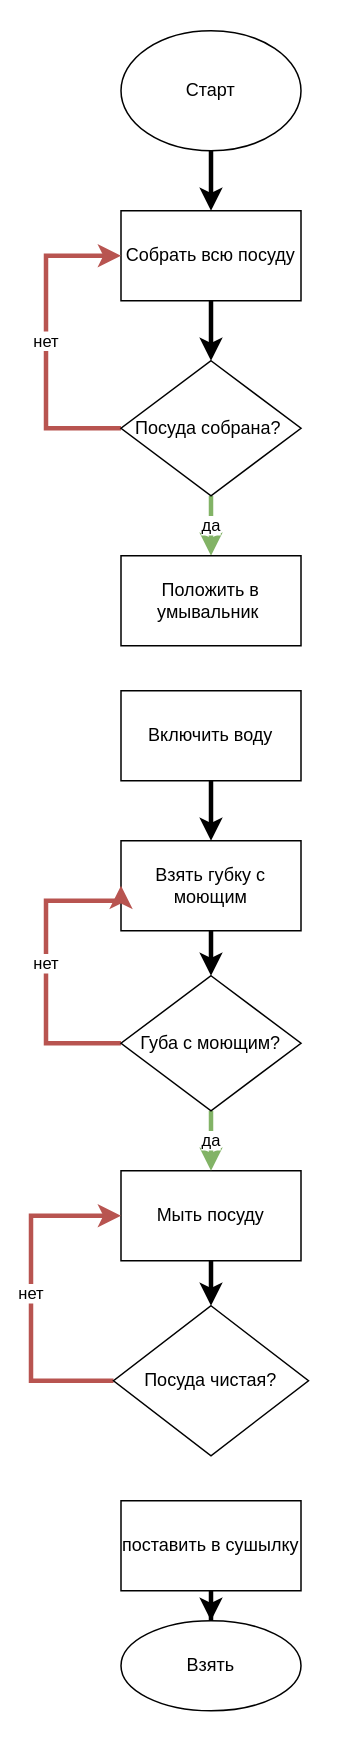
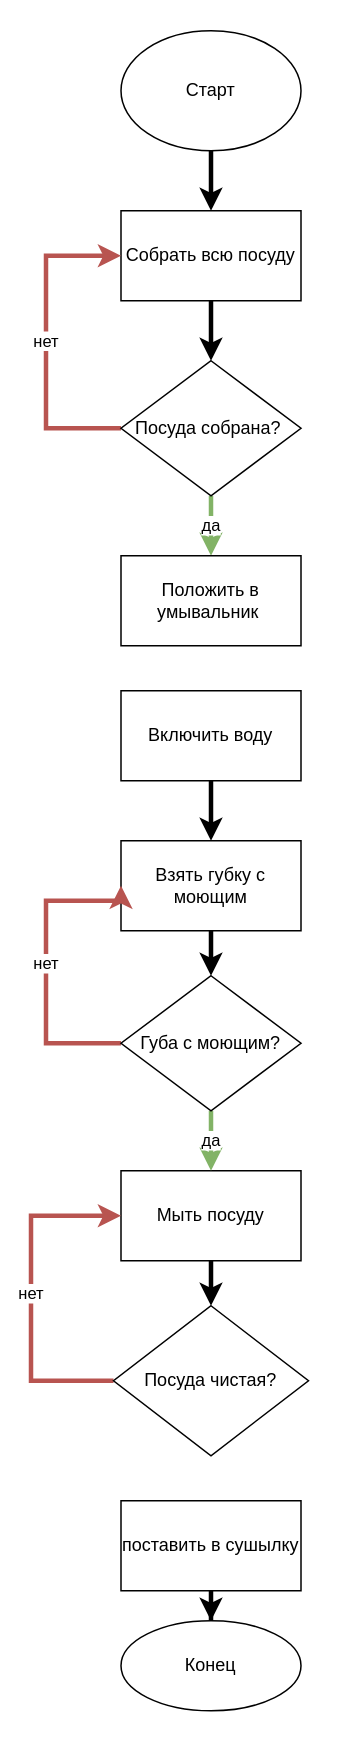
(211, 1666) -> (211, 1666)
